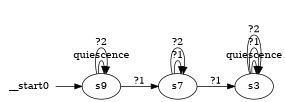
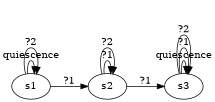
(29, 86) -> none
(101, 86) -> (31, 86)
(178, 86) -> (107, 86)
